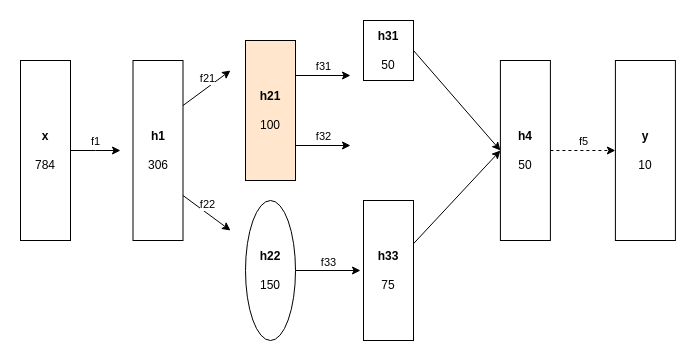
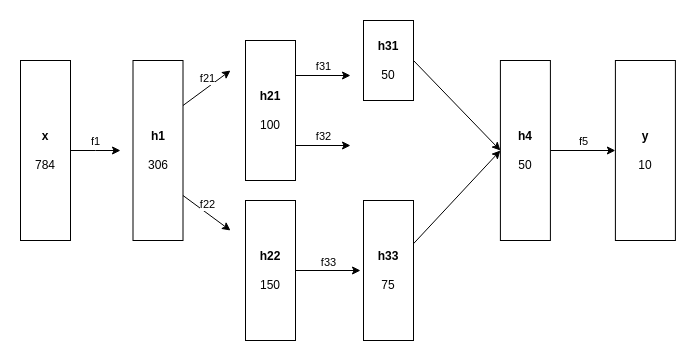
(389, 51) -> (389, 61)
(271, 111) -> (271, 111)
(580, 151) -> (580, 151)
(271, 271) -> (271, 271)
